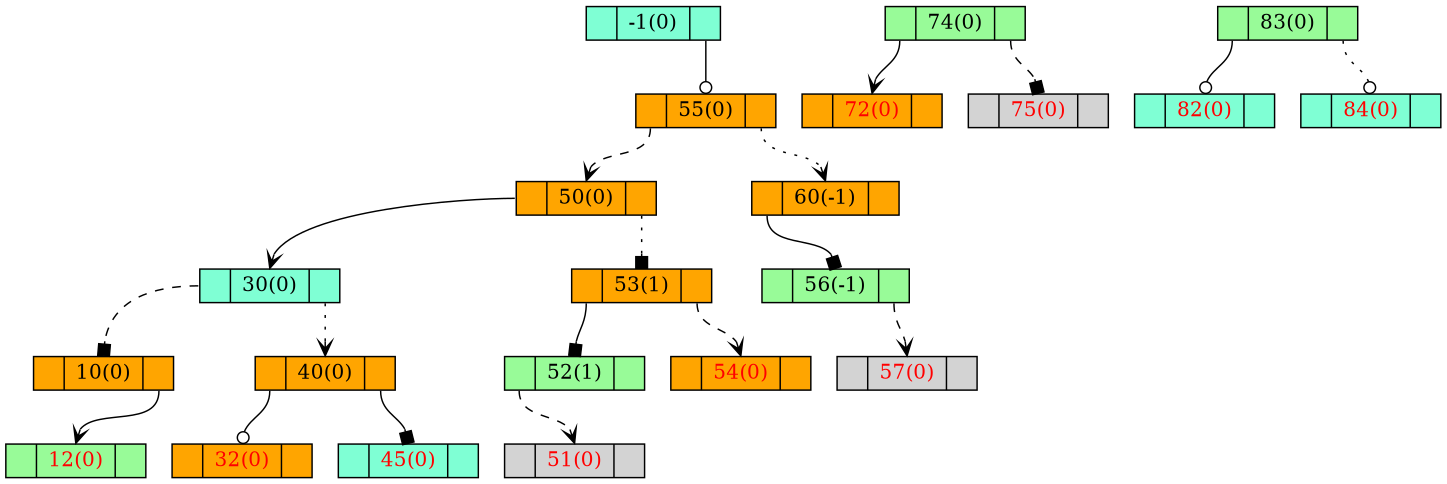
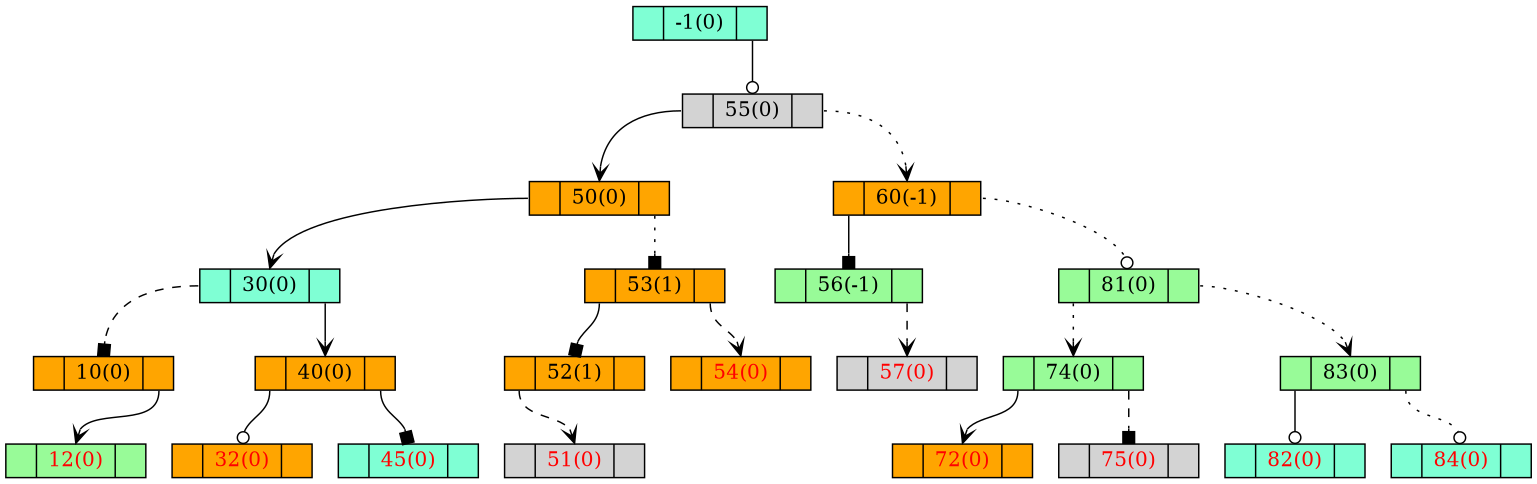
(706, 111) -> (752, 111)
(626, 153) -> (630, 123)
none -> (1129, 286)
(325, 322) -> (325, 322)
(575, 373) -> (575, 373)
